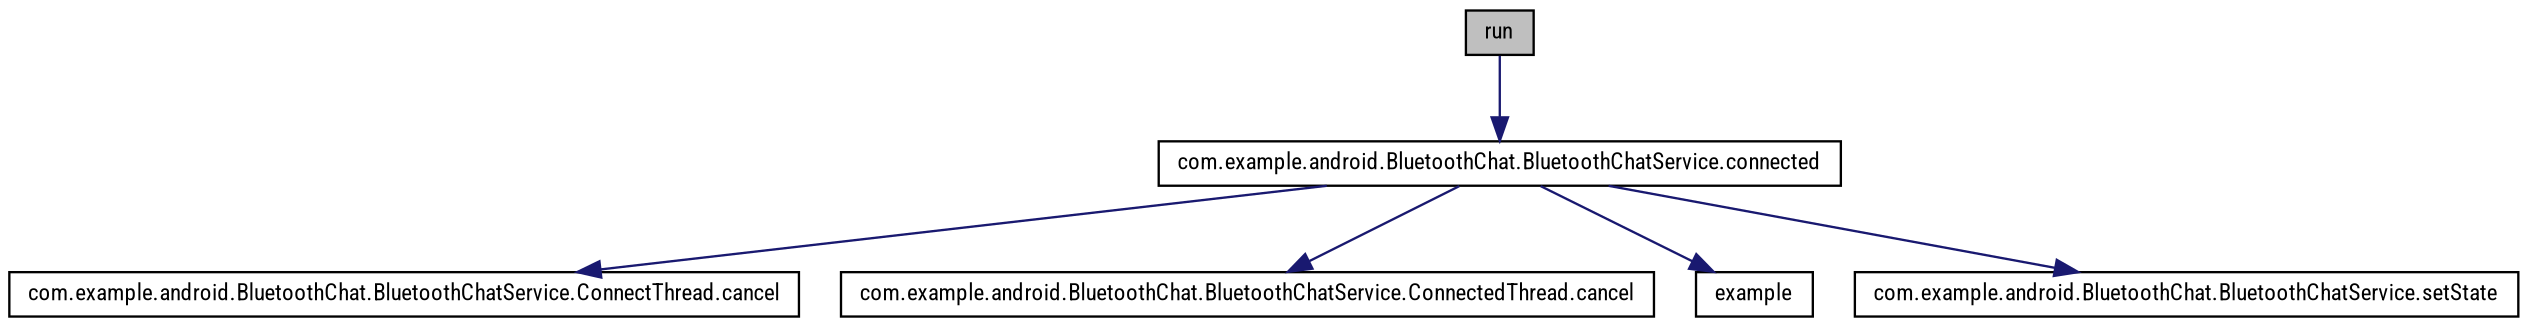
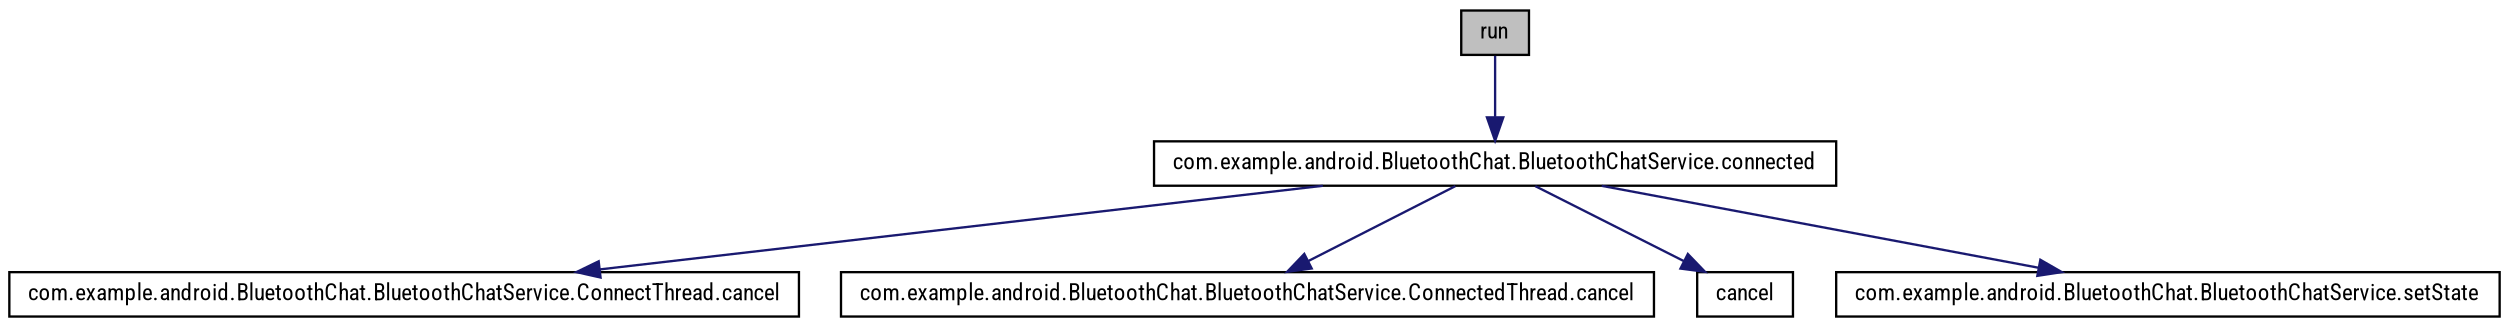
(1754, 294) -> (1745, 294)
